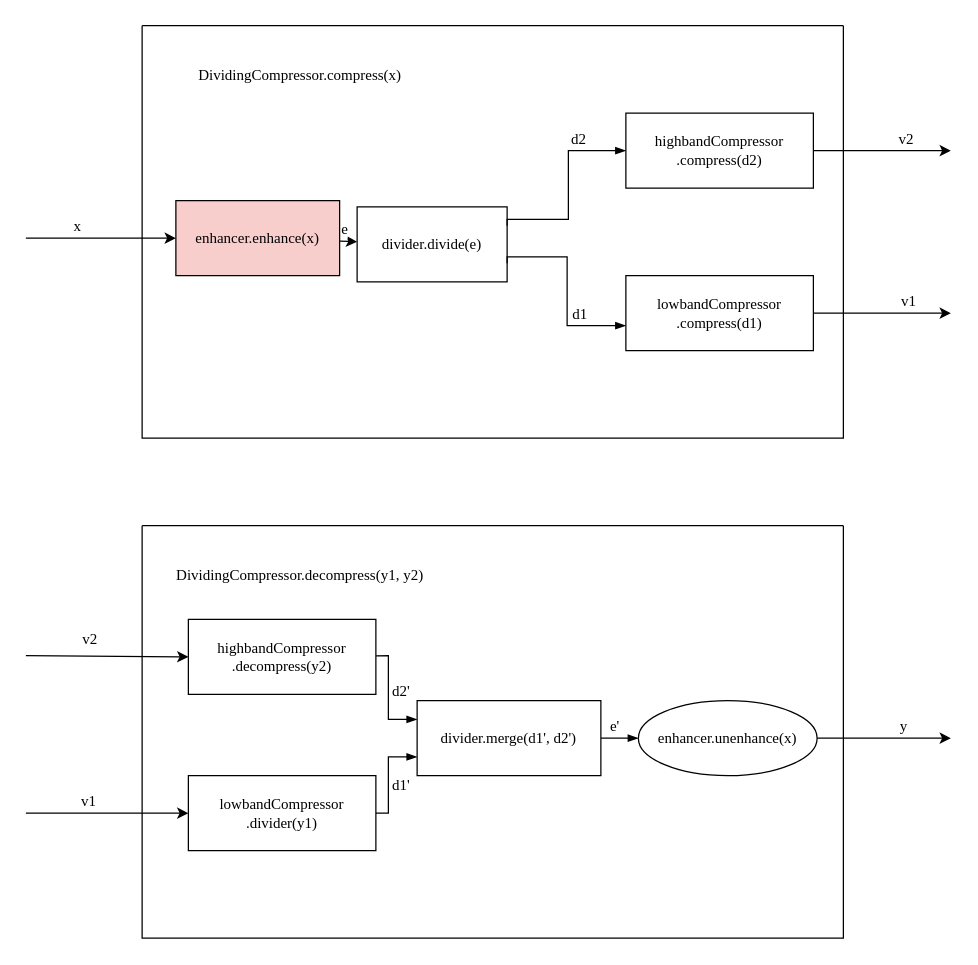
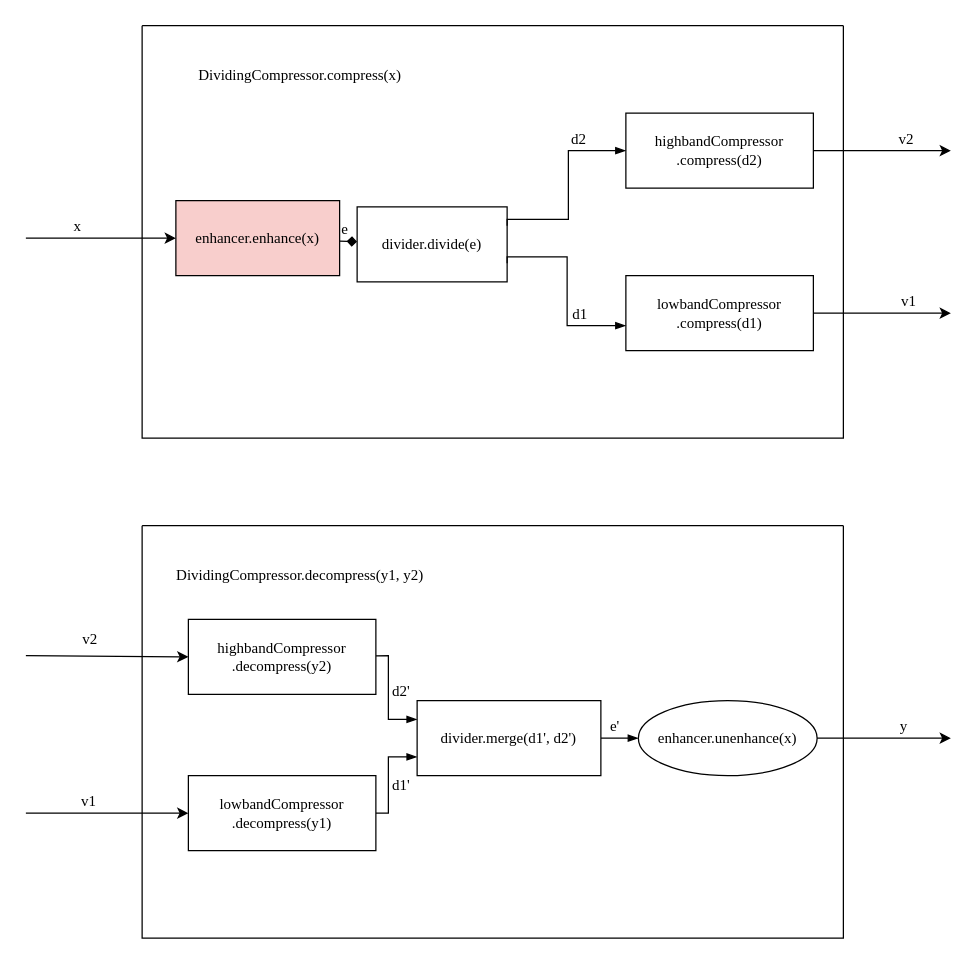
(347, 241) -> (346, 241)
(282, 813) -> (282, 813)
